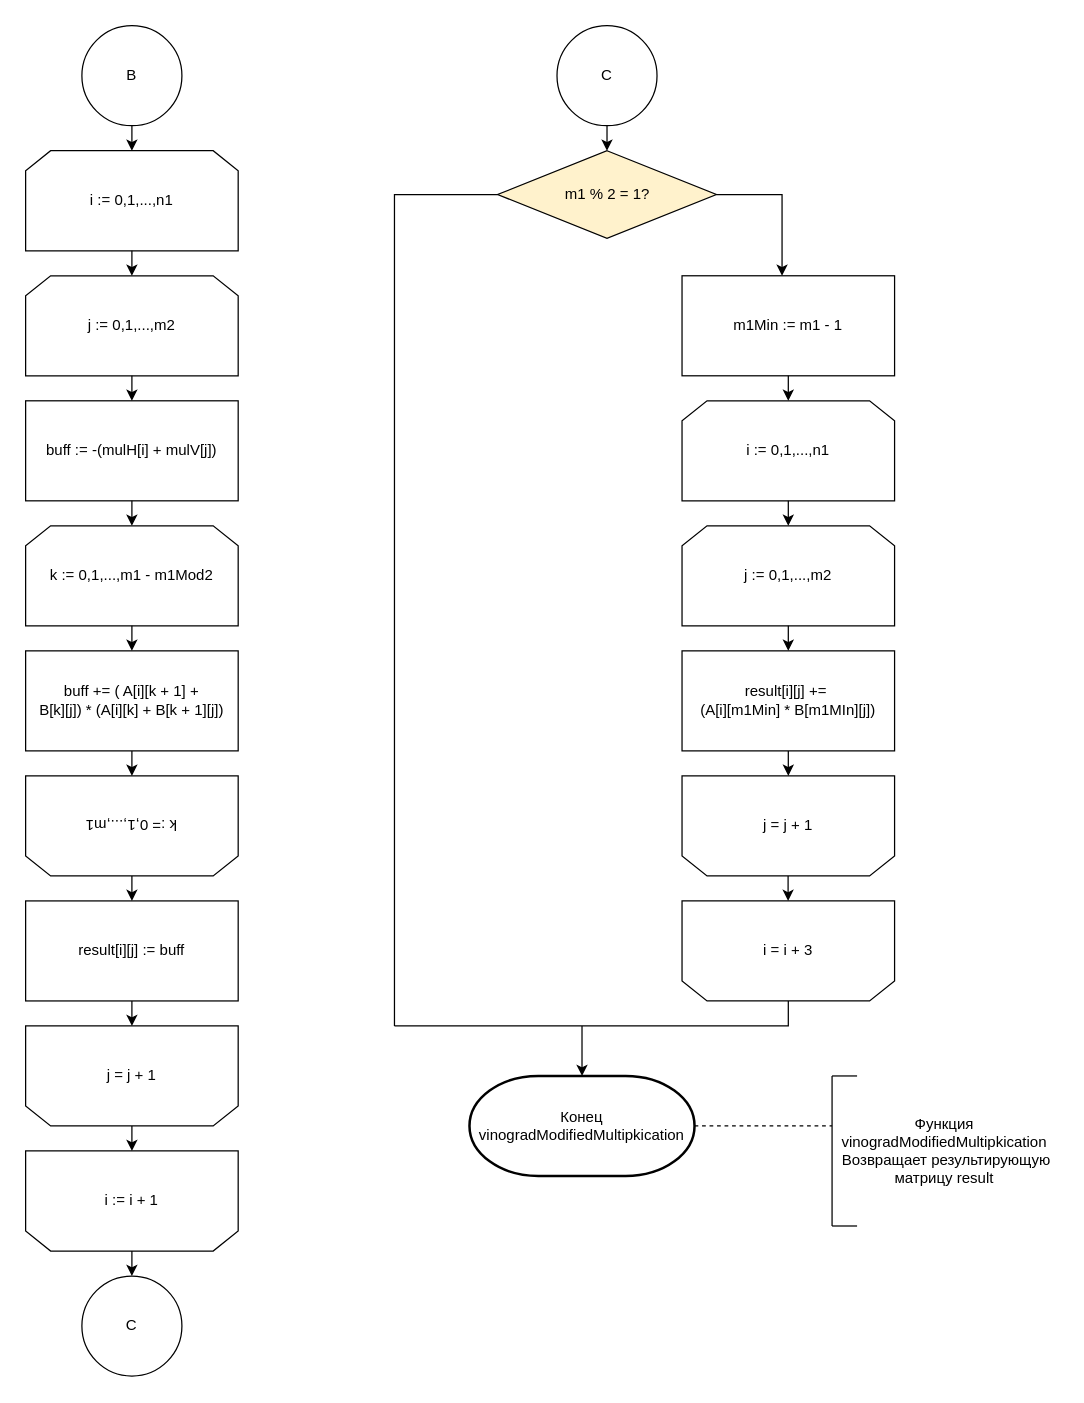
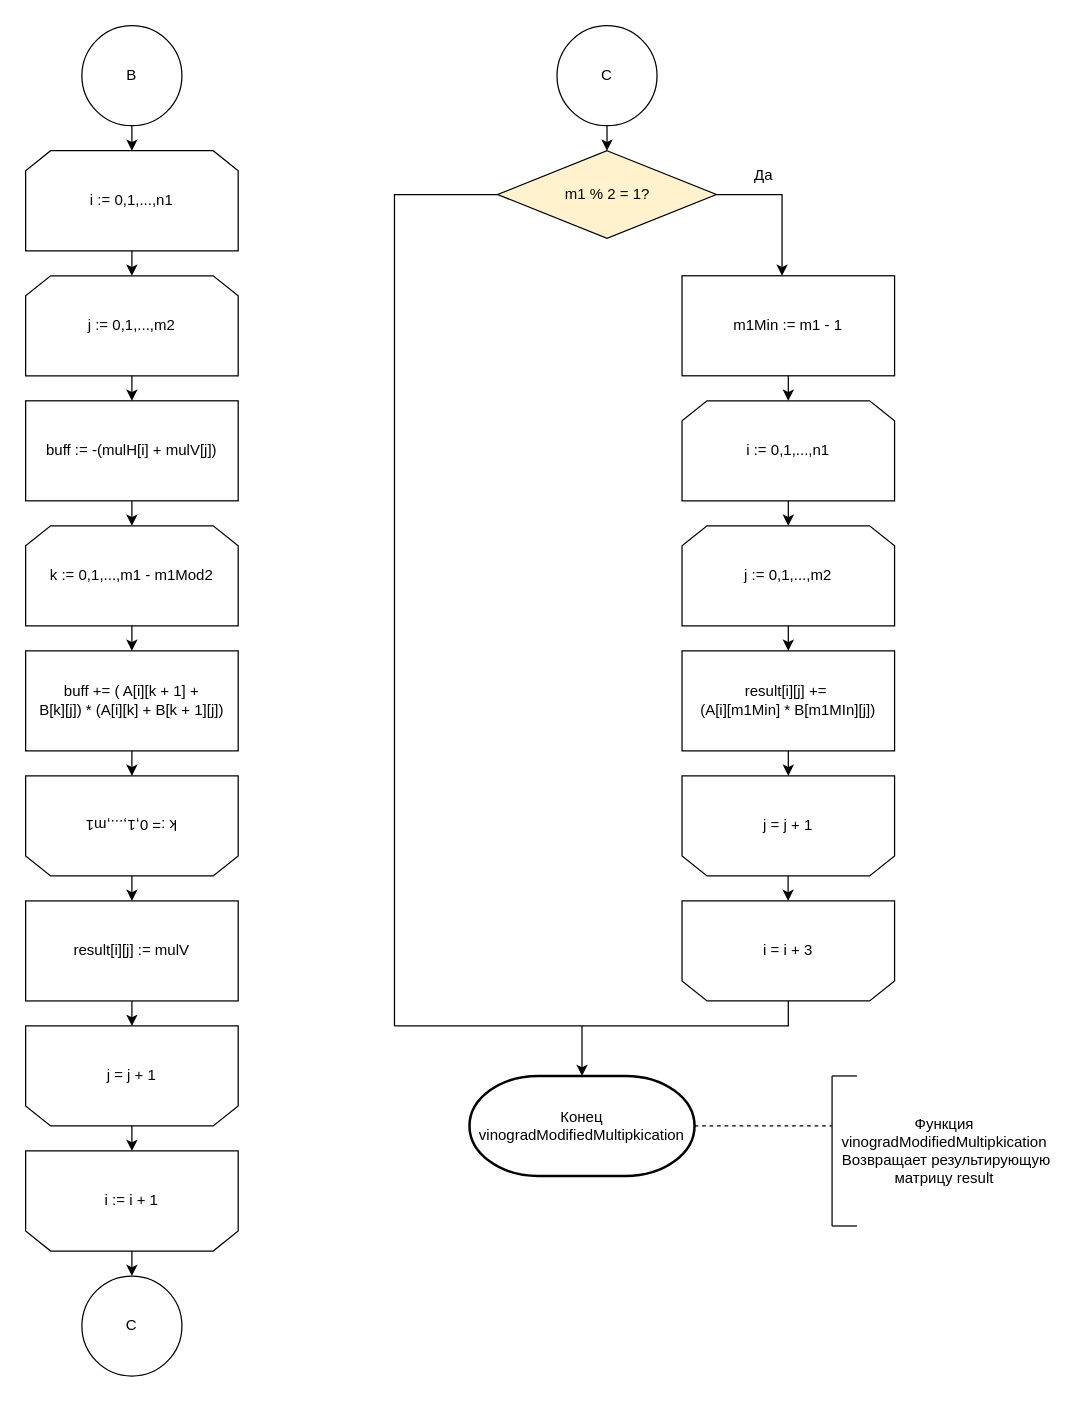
none -> (763, 176)
(132, 951) -> (132, 951)
